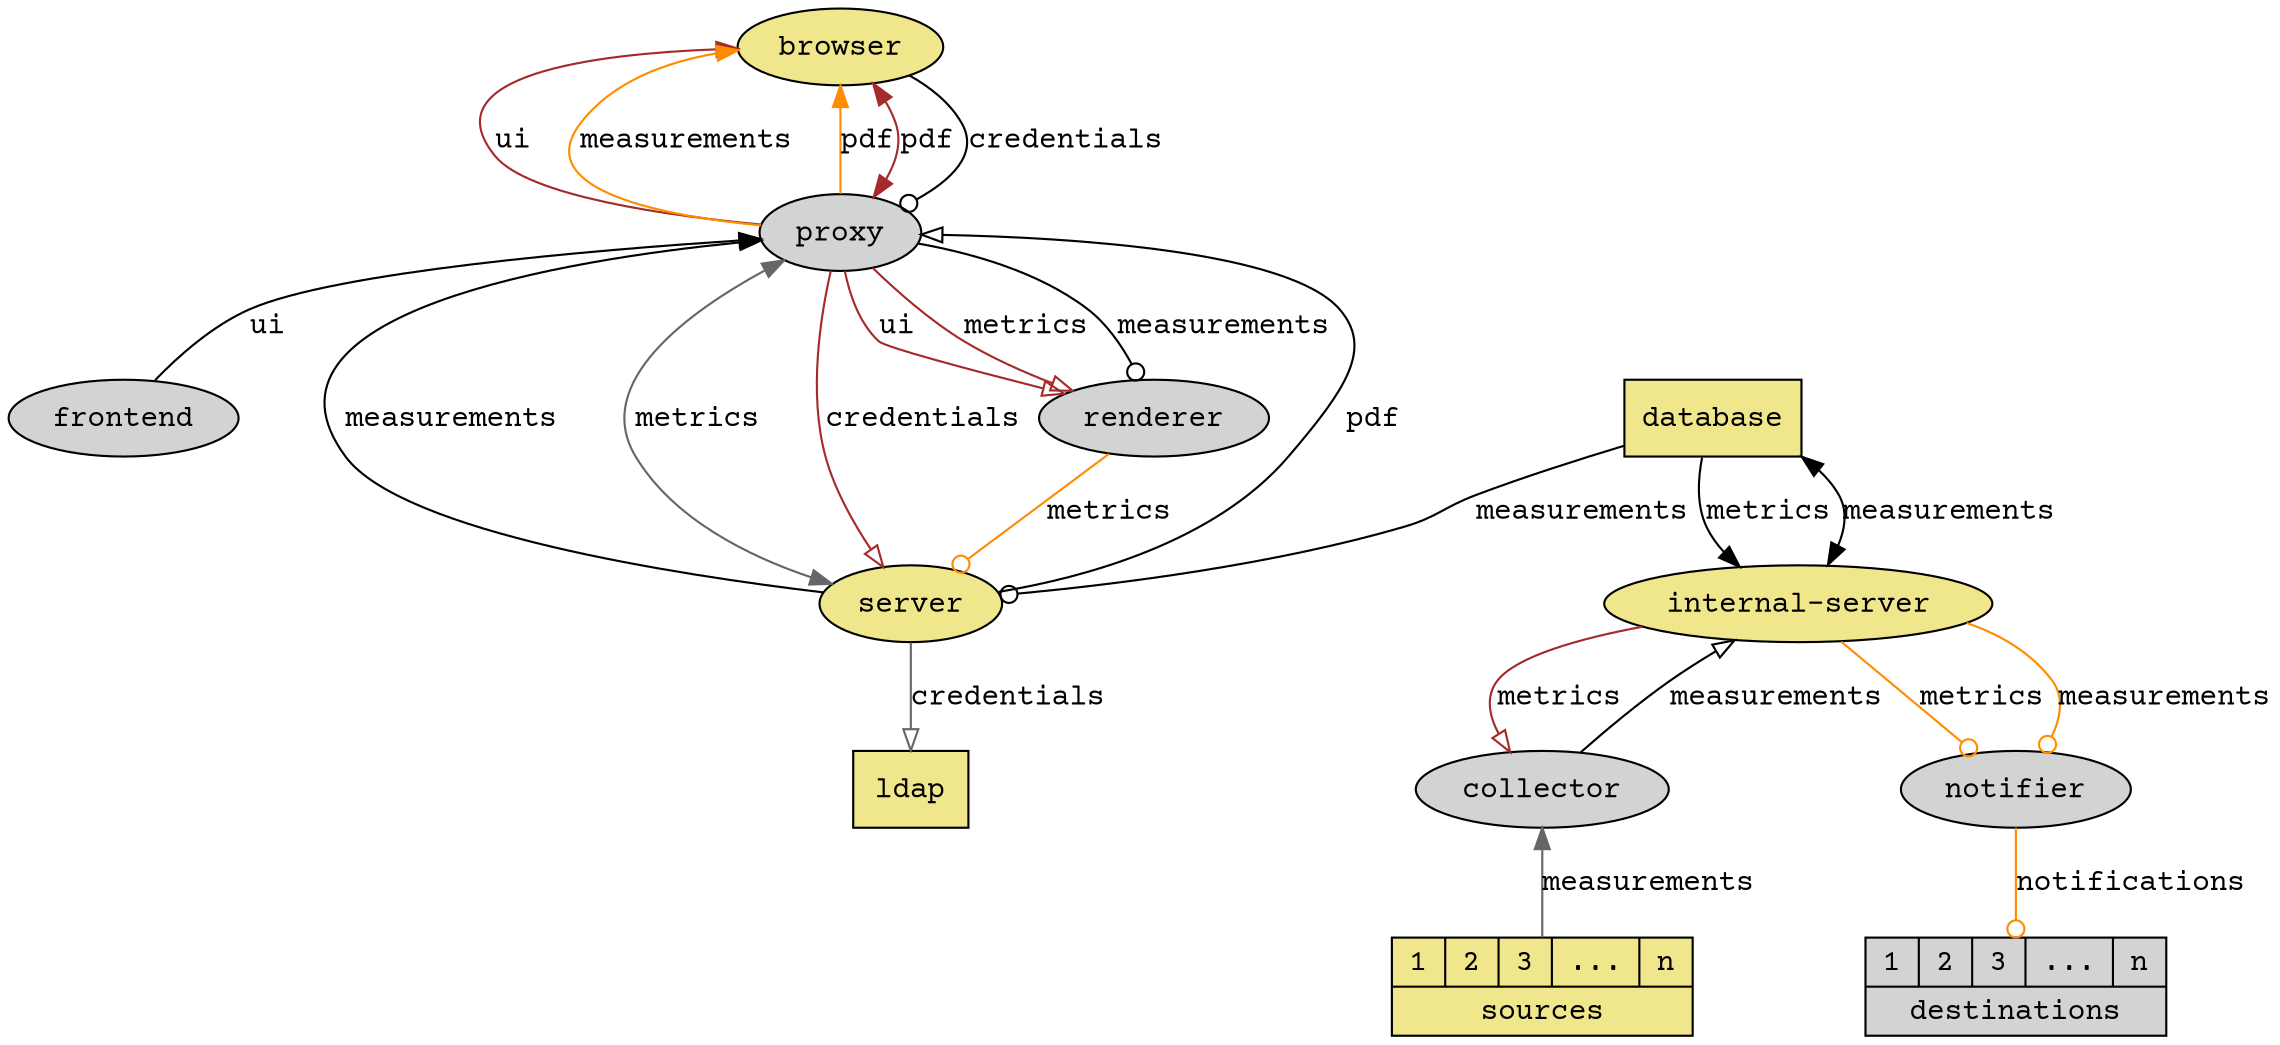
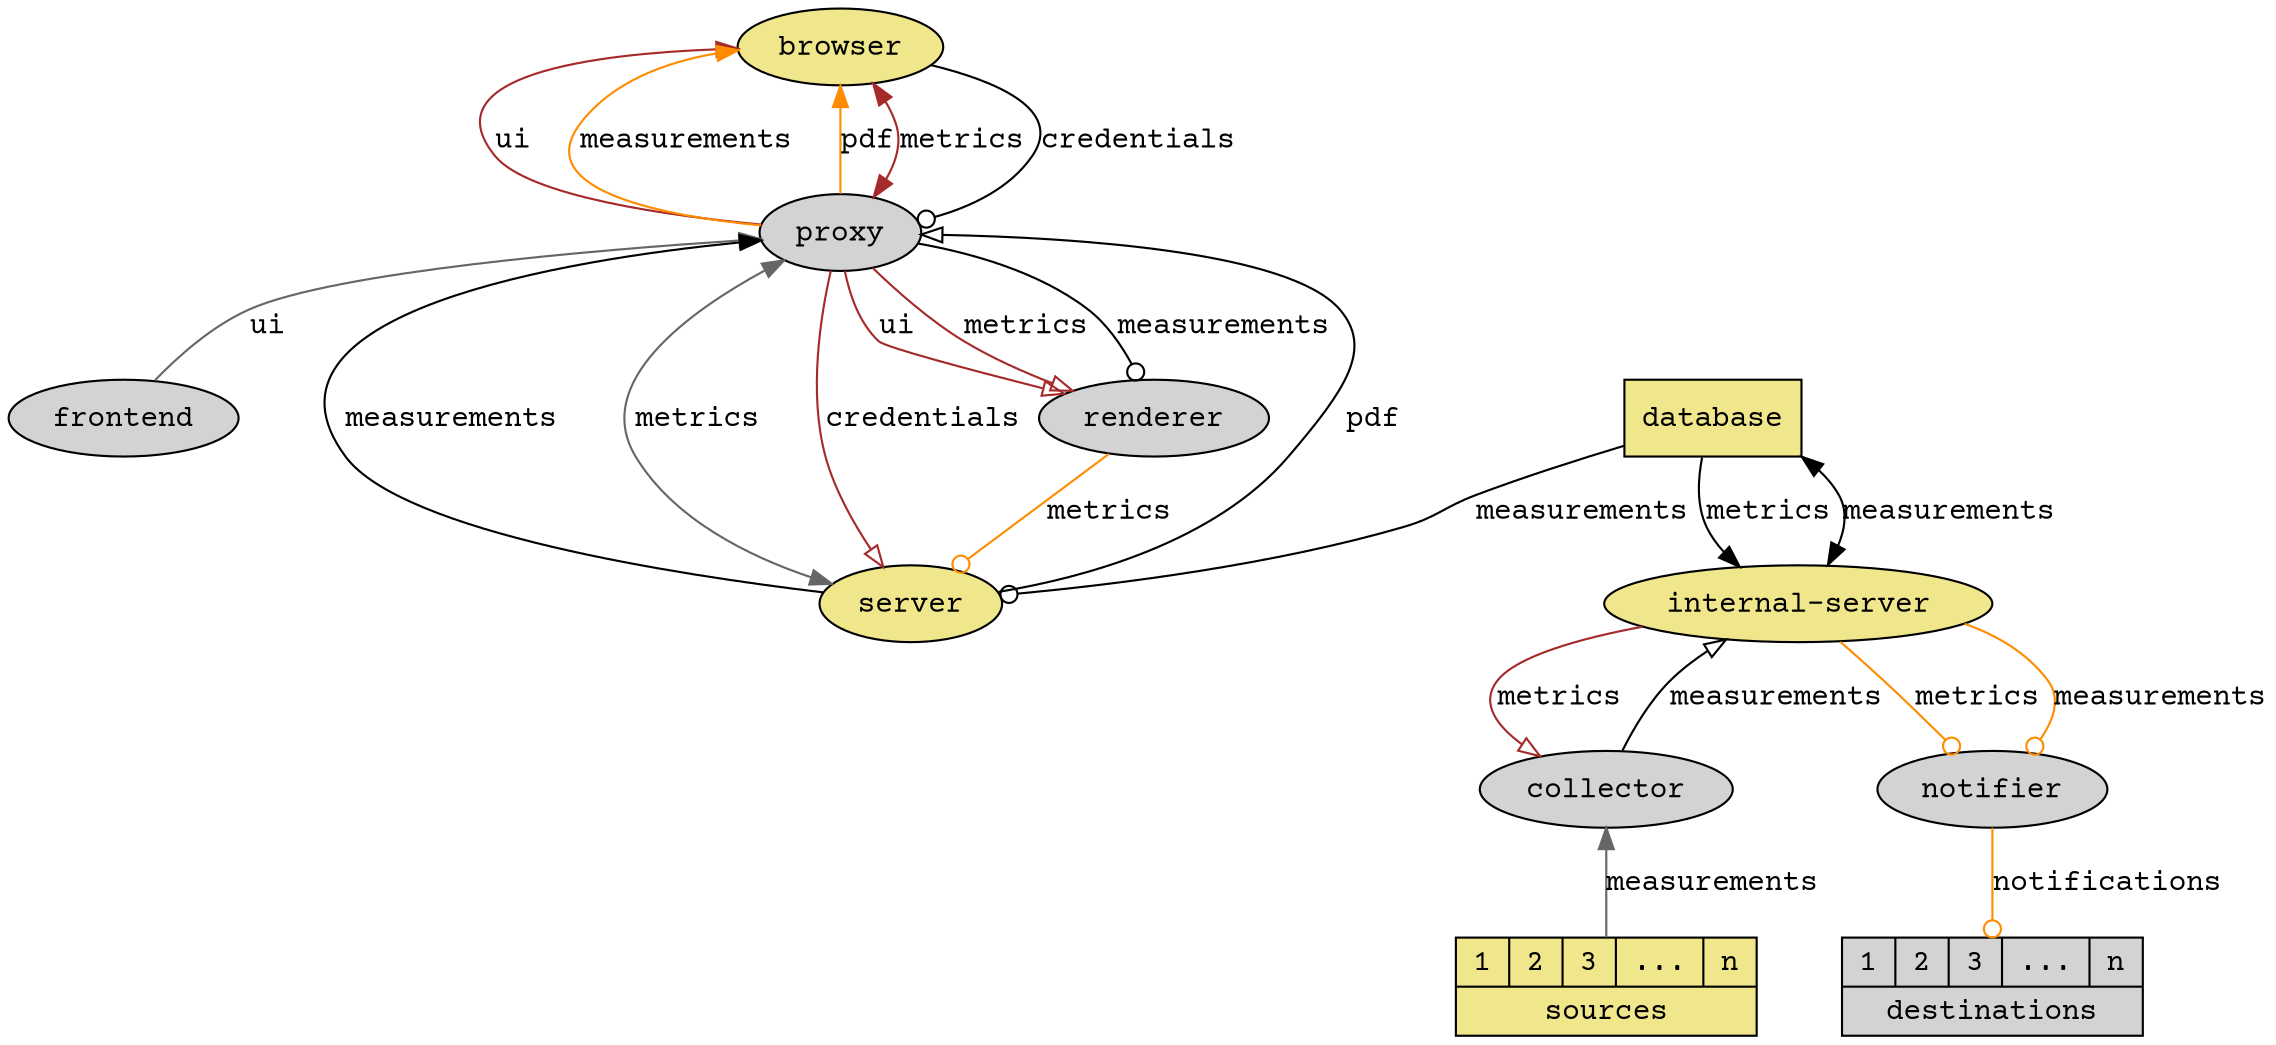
(927, 140) -> (962, 140)
(433, 270) -> (433, 270)
(911, 789) -> none
